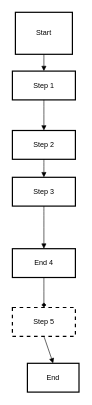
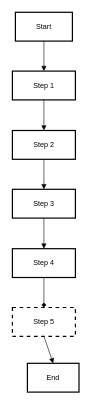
(44, 33) -> (44, 27)
(44, 192) -> (44, 204)
(44, 263) -> (44, 263)
